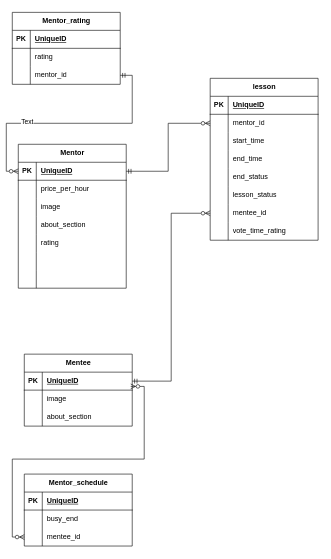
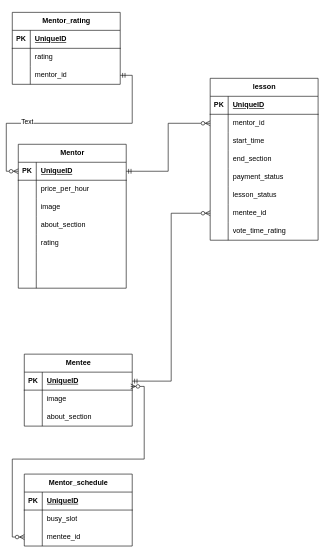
(248, 159) -> (254, 159)
(253, 177) -> (261, 177)
(63, 519) -> (64, 519)
